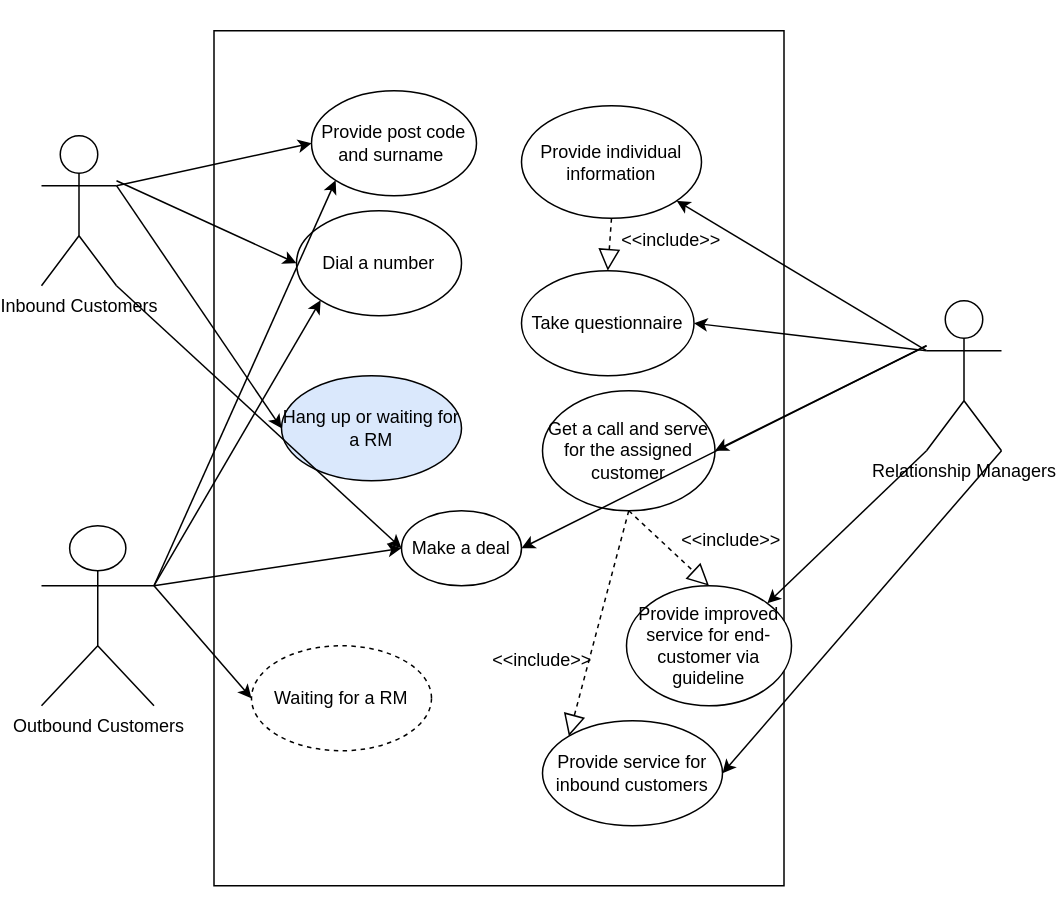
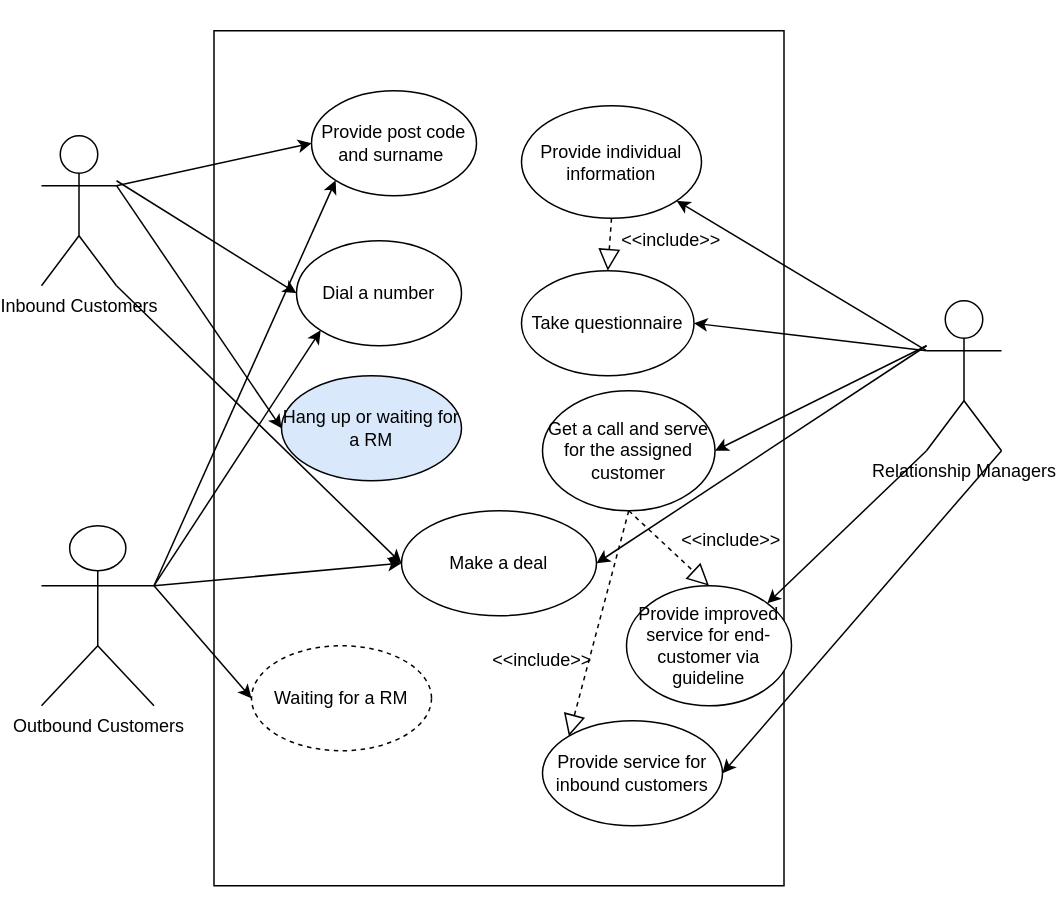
(379, 263) -> (379, 293)
(461, 548) -> (499, 563)
